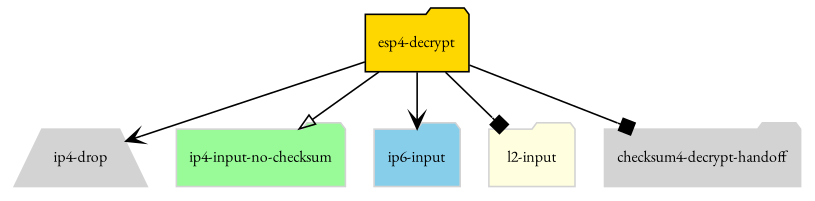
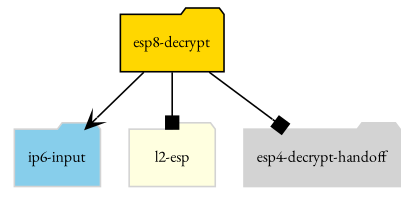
(417, 43) -> (172, 43)
(81, 158) -> none
(261, 158) -> none
(532, 158) -> (172, 158)
(703, 158) -> (322, 158)
